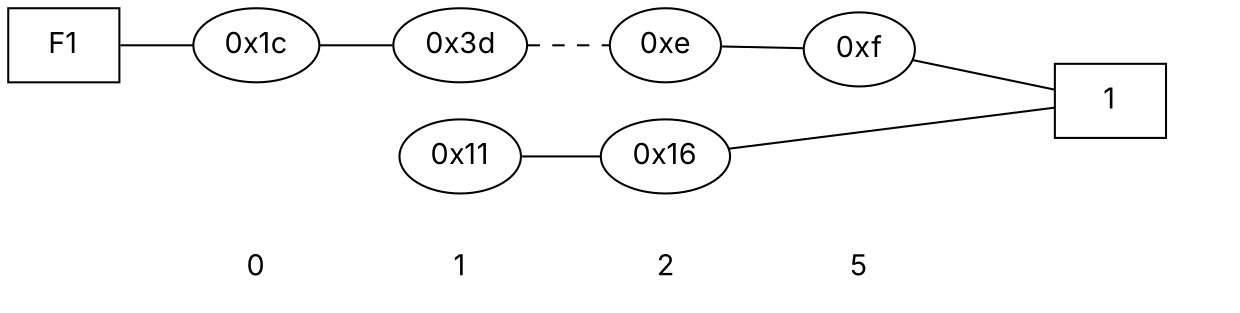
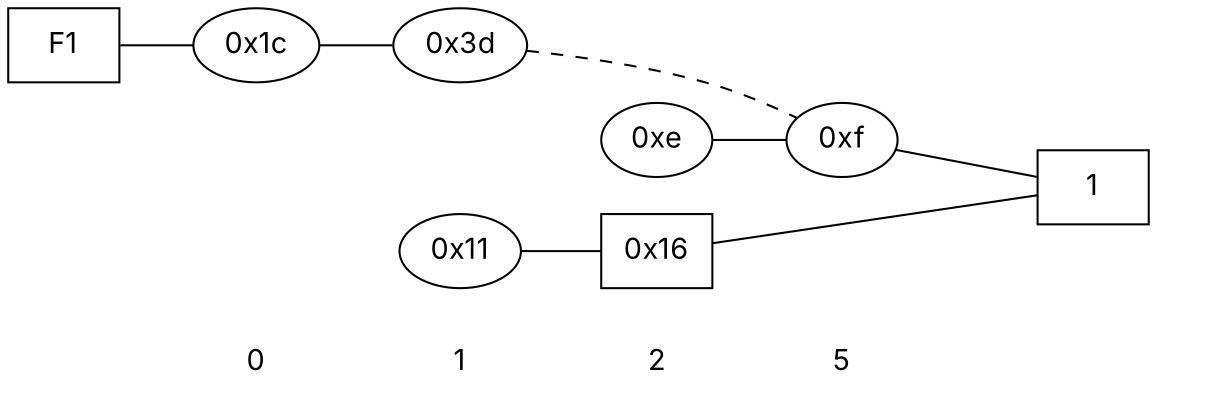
(569, 45) -> (665, 72)
(665, 156) -> (657, 251)
